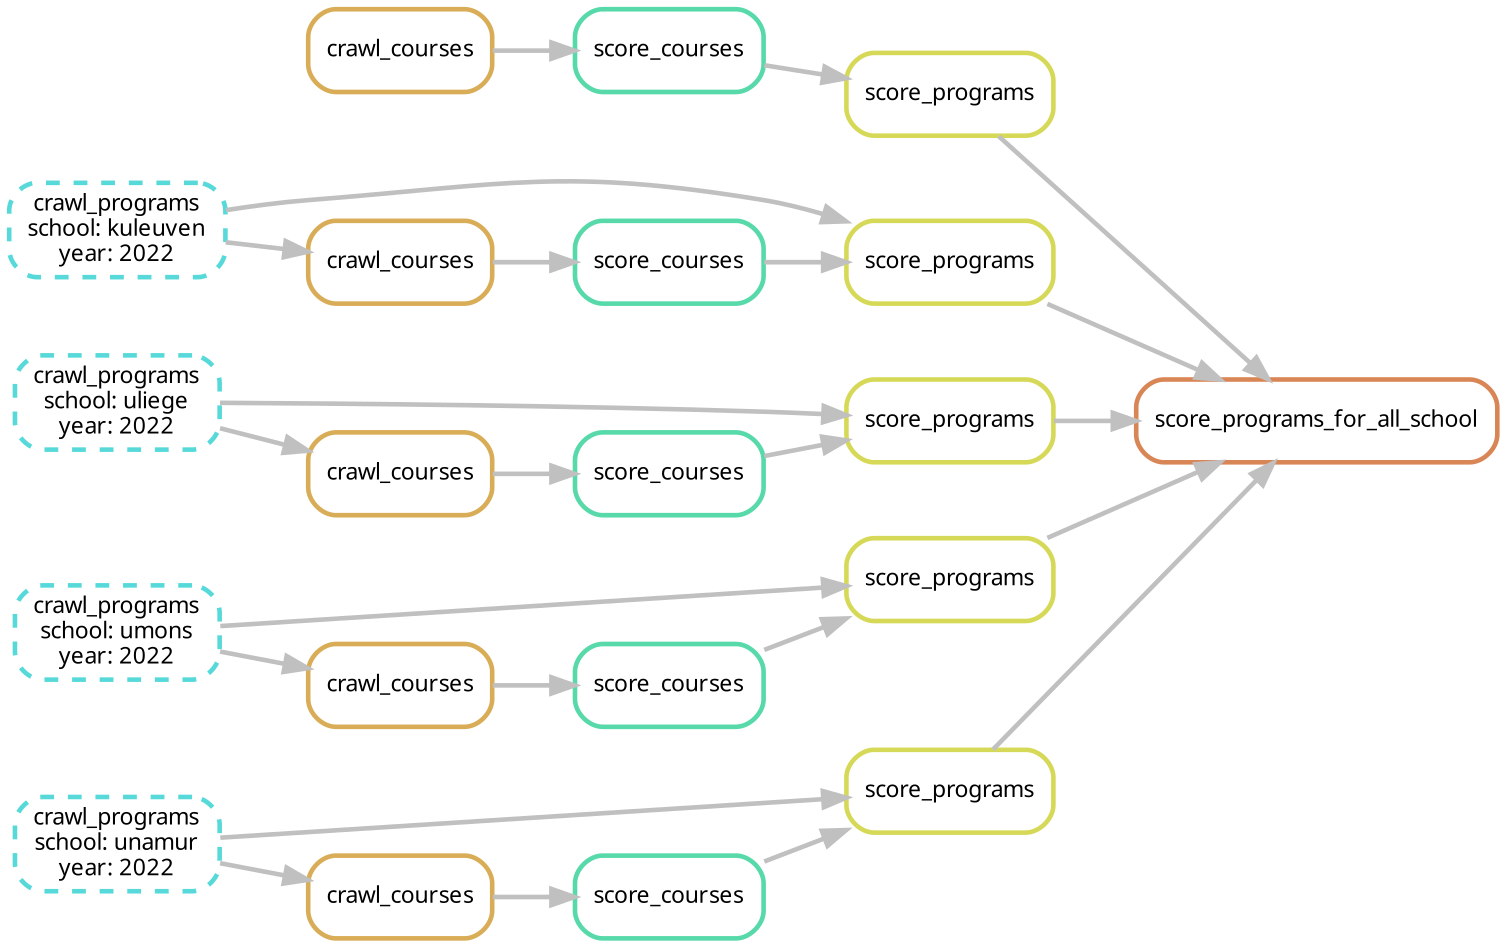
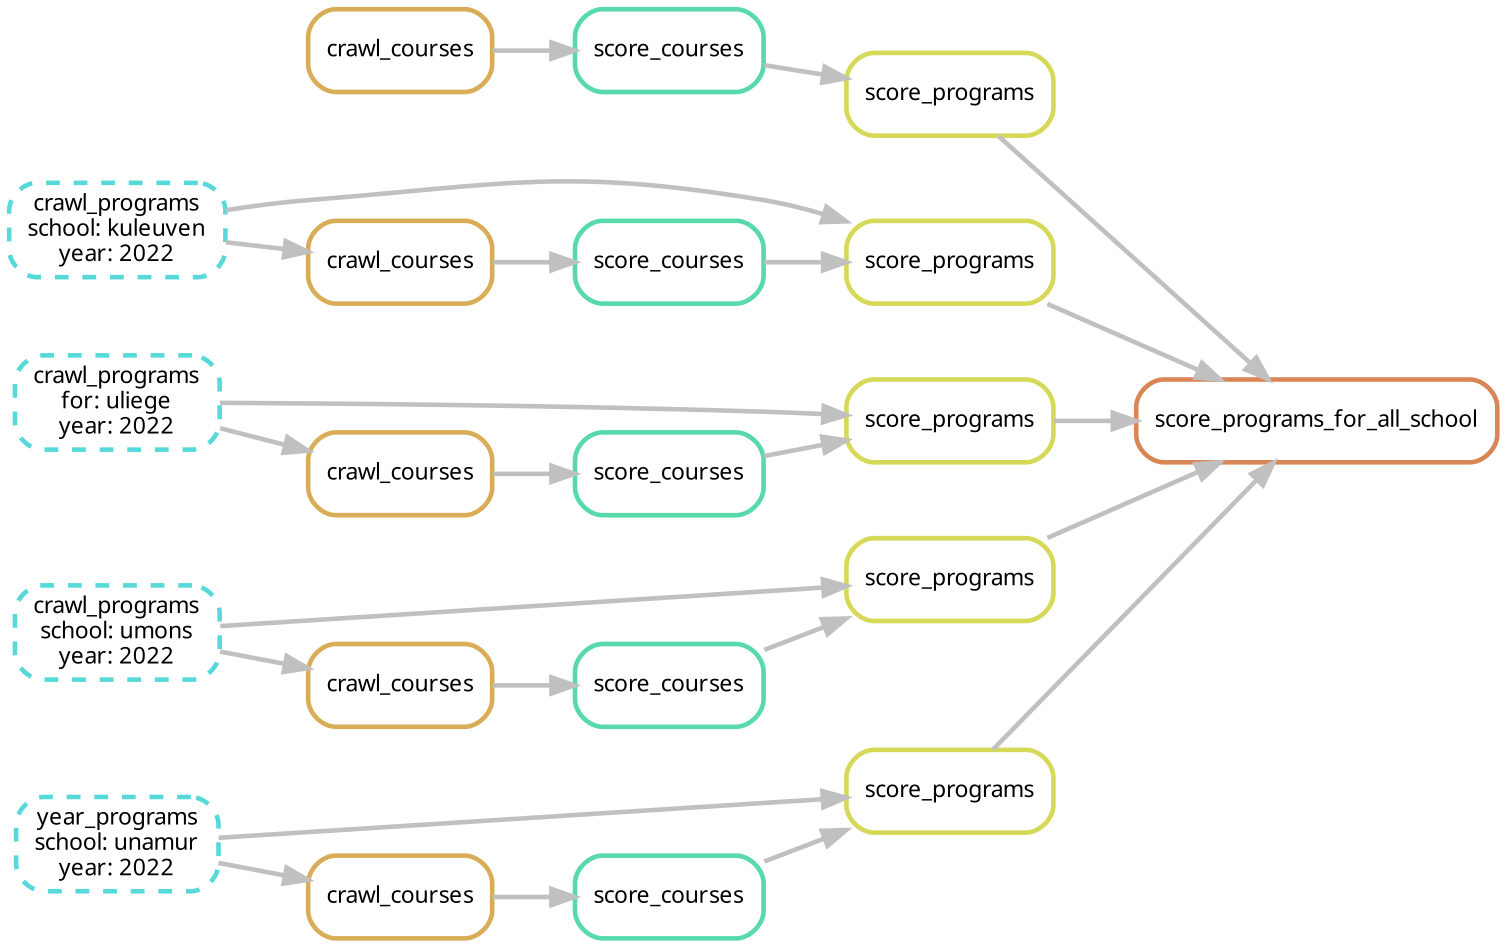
(117, 402) -> (117, 402)
(117, 844) -> (117, 844)
